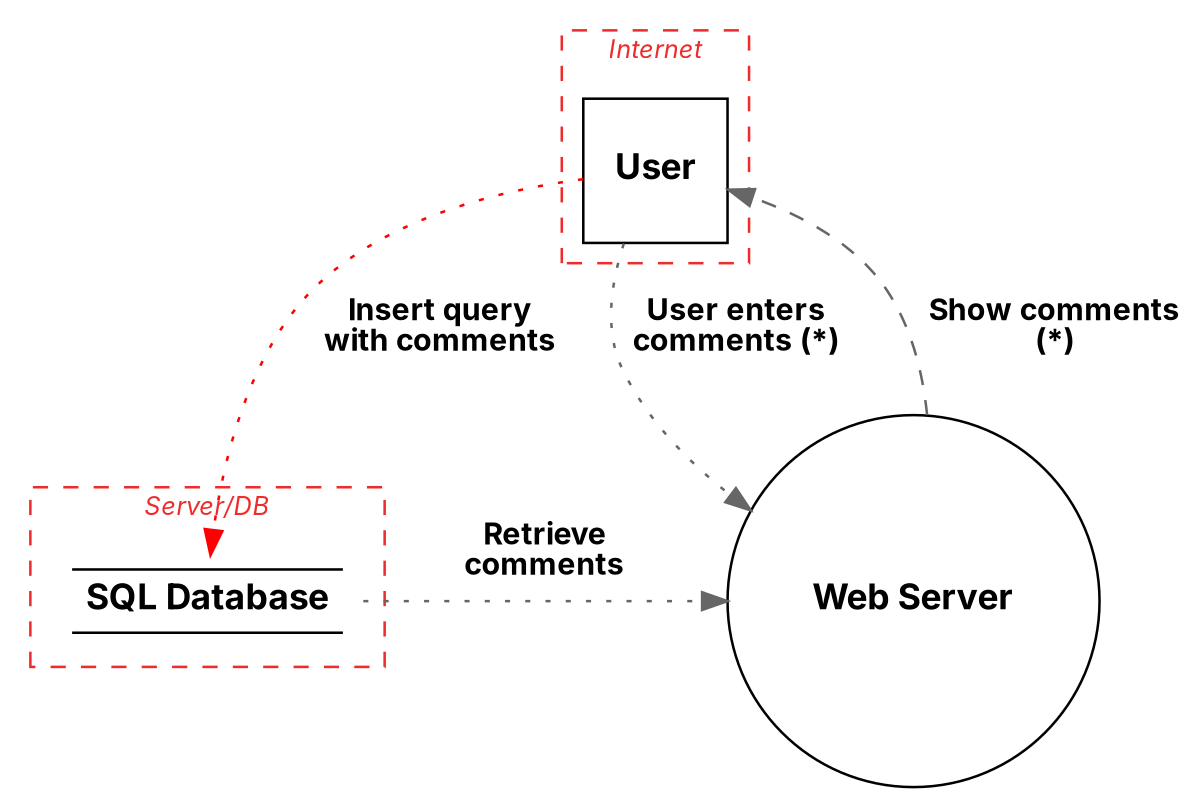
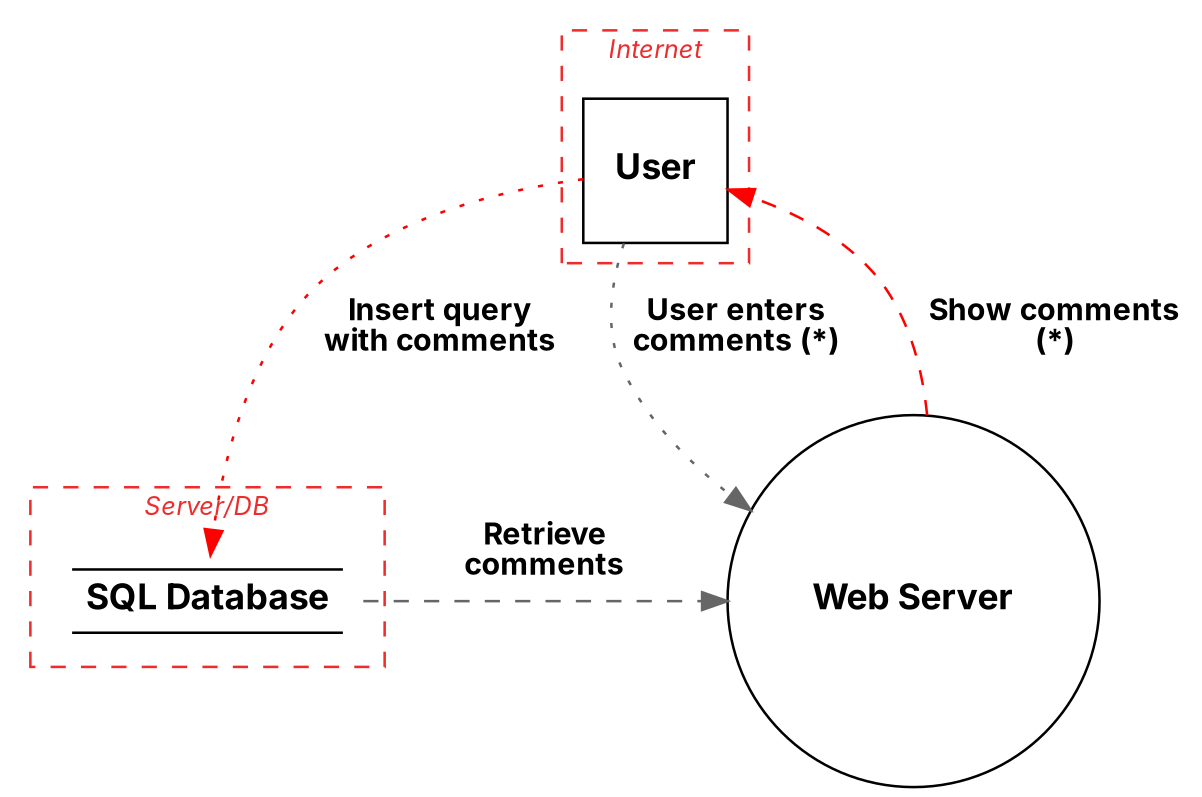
(877, 277) -> (877, 277)
(533, 601) -> (533, 601)
